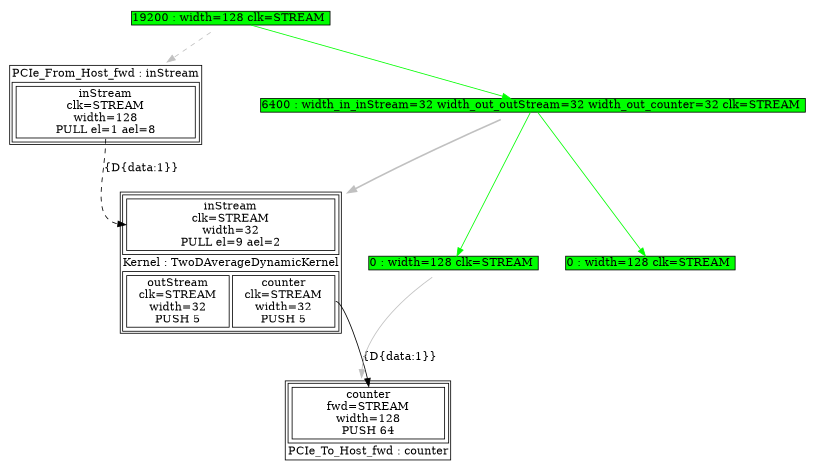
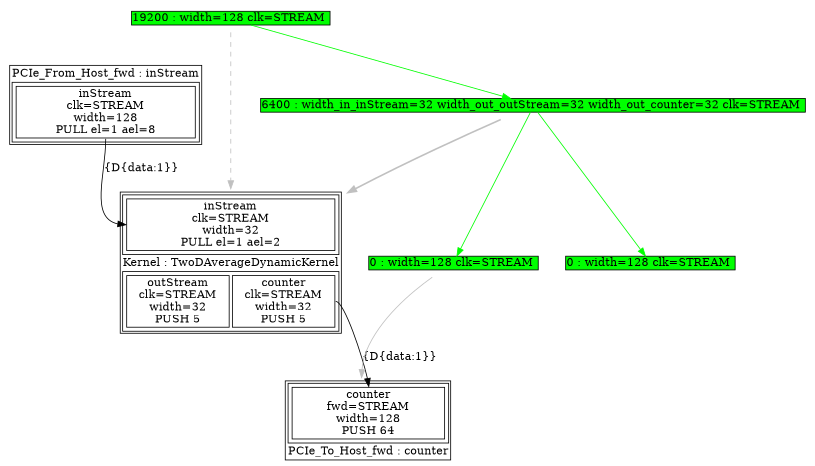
(192, 45) -> (231, 106)
(102, 185) -> (102, 185)
(231, 242) -> (231, 242)
